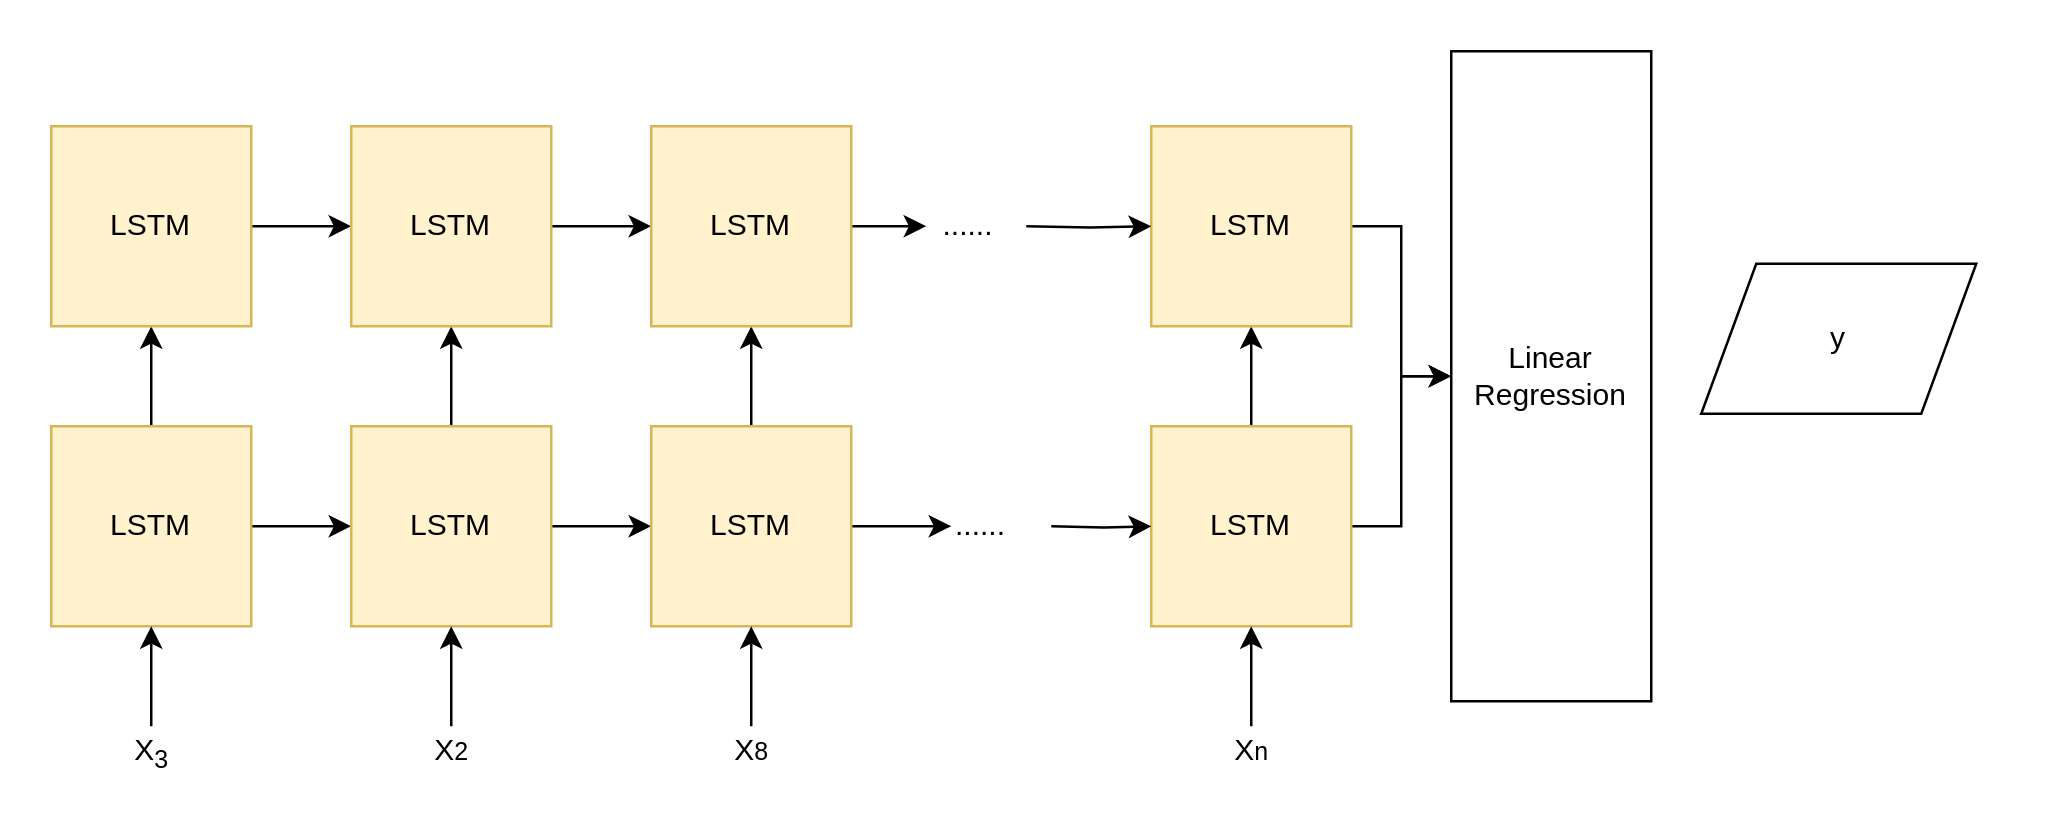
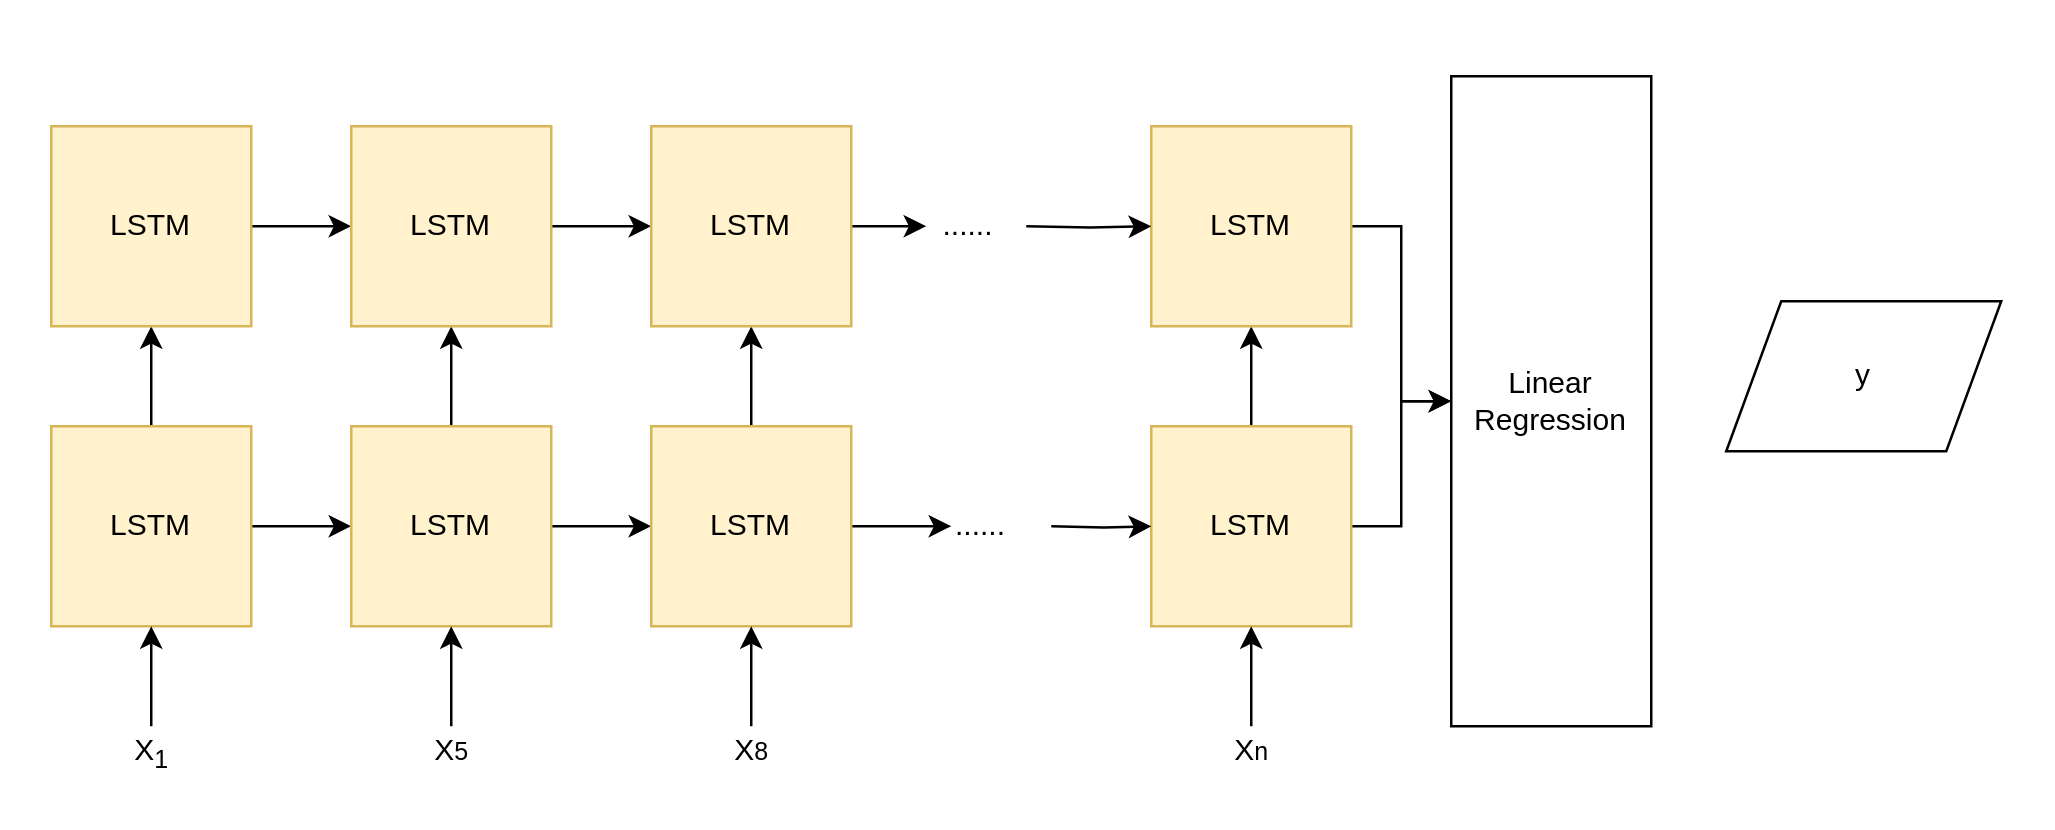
(1839, 339) -> (1864, 376)
(1551, 376) -> (1551, 401)
(153, 752) -> (153, 752)
(453, 752) -> (453, 752)
